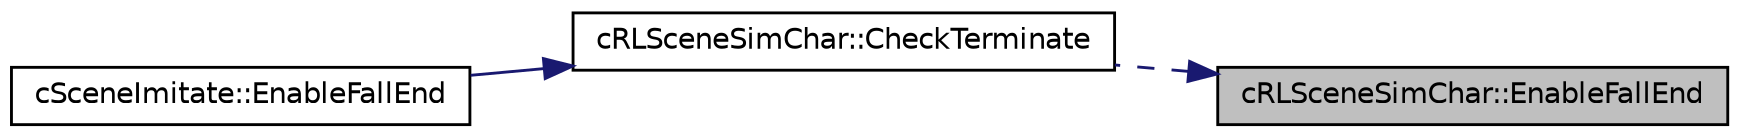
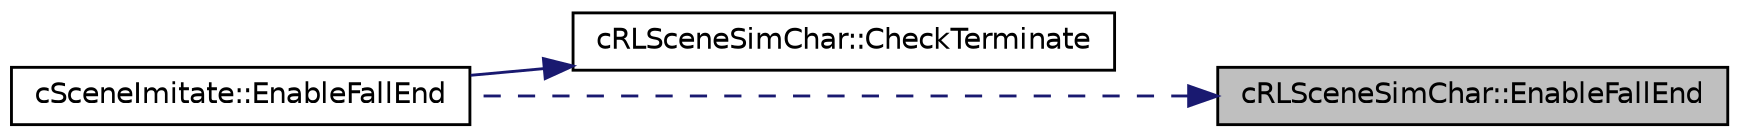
(1152, 68) -> (829, 96)
